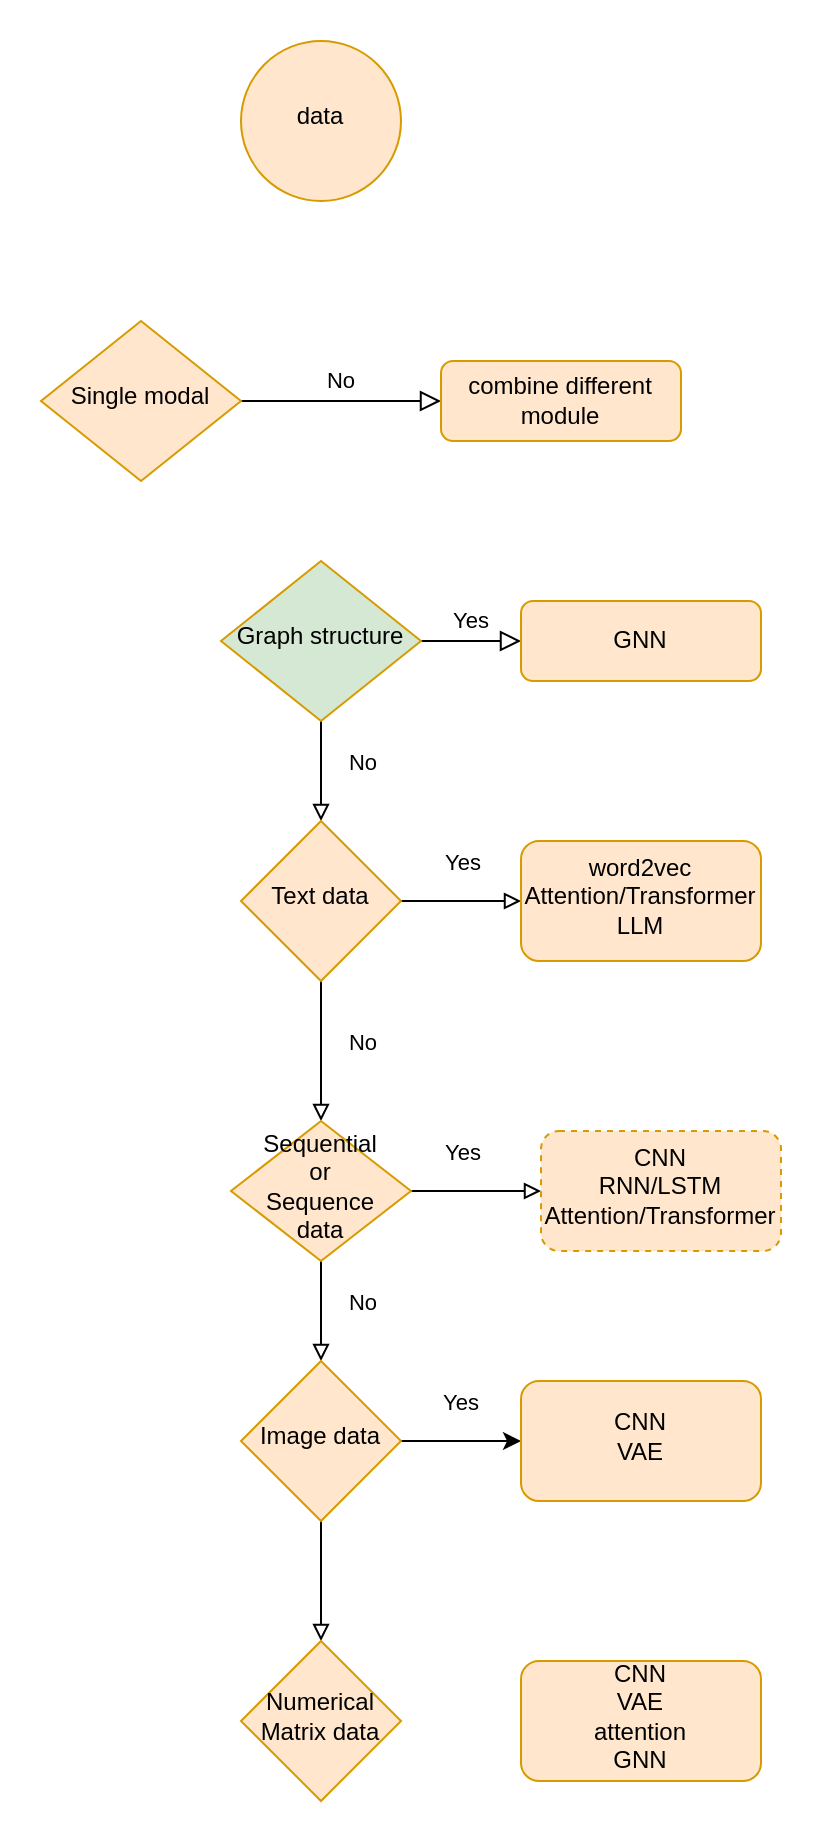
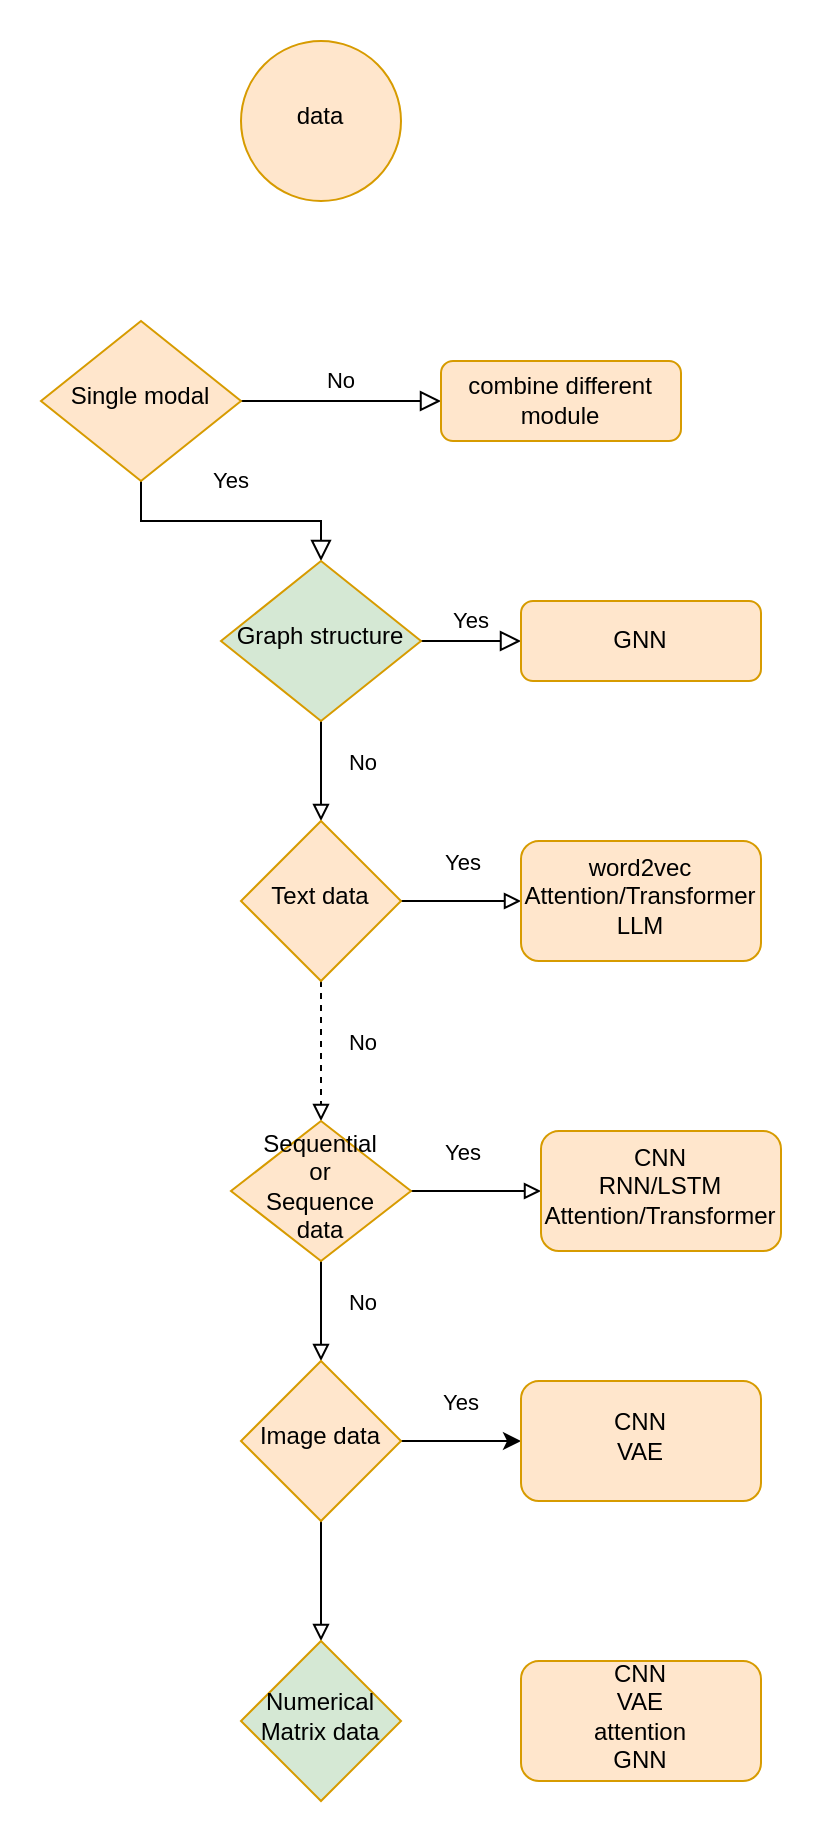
none -> (220, 521)
(321, 1042) -> (321, 1042)
(661, 1191) -> (661, 1191)
(321, 1721) -> (321, 1721)
